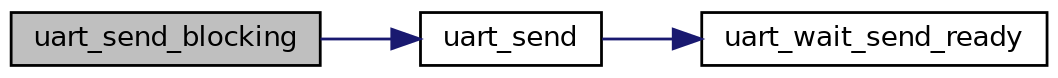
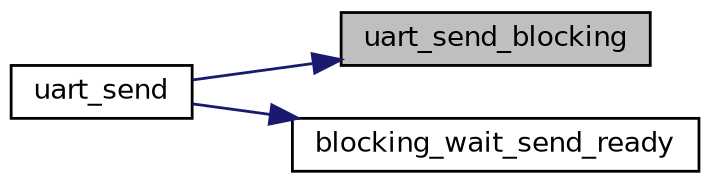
(356, 39) -> (252, 72)
(874, 39) -> (496, 145)
